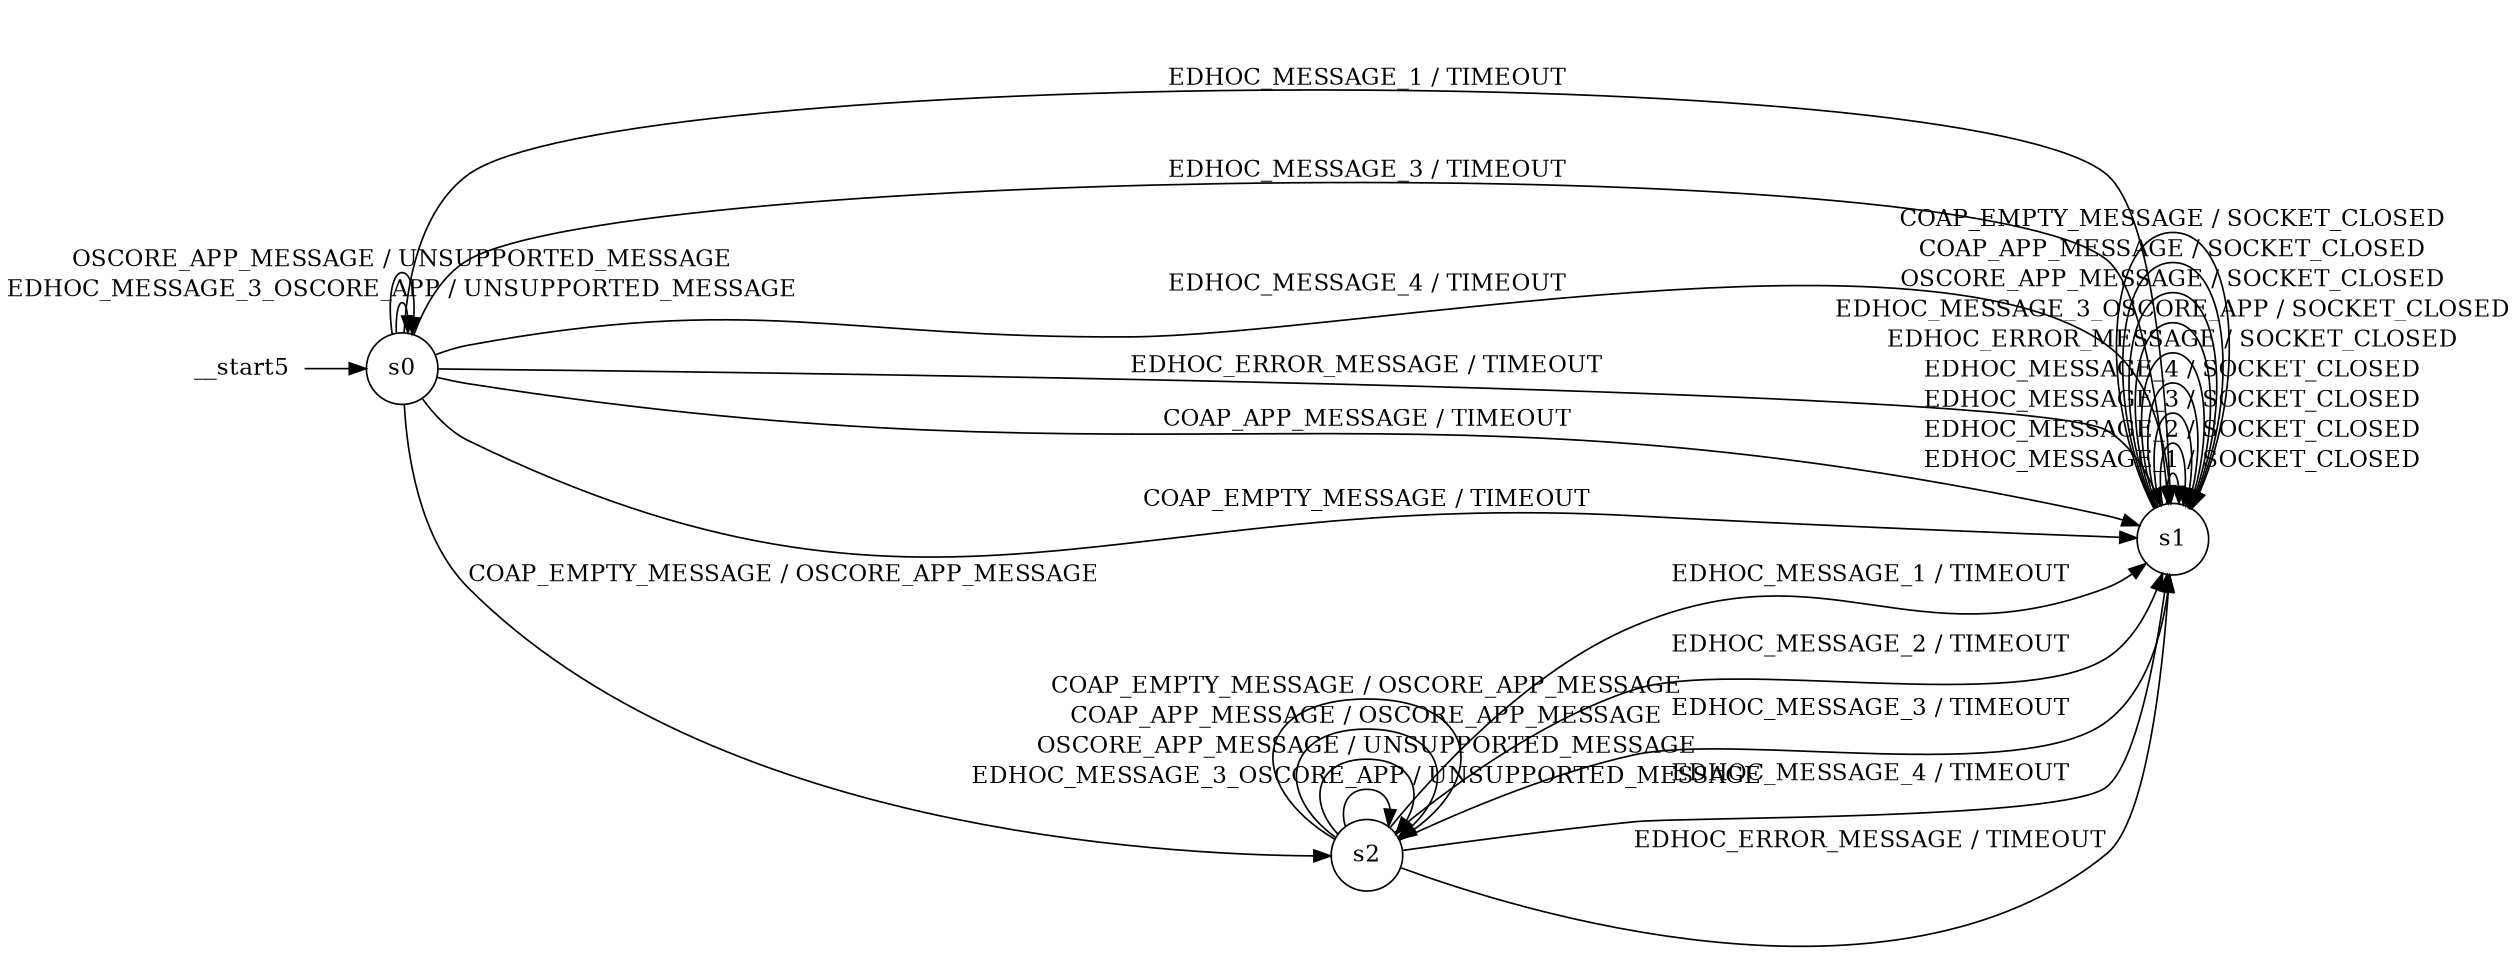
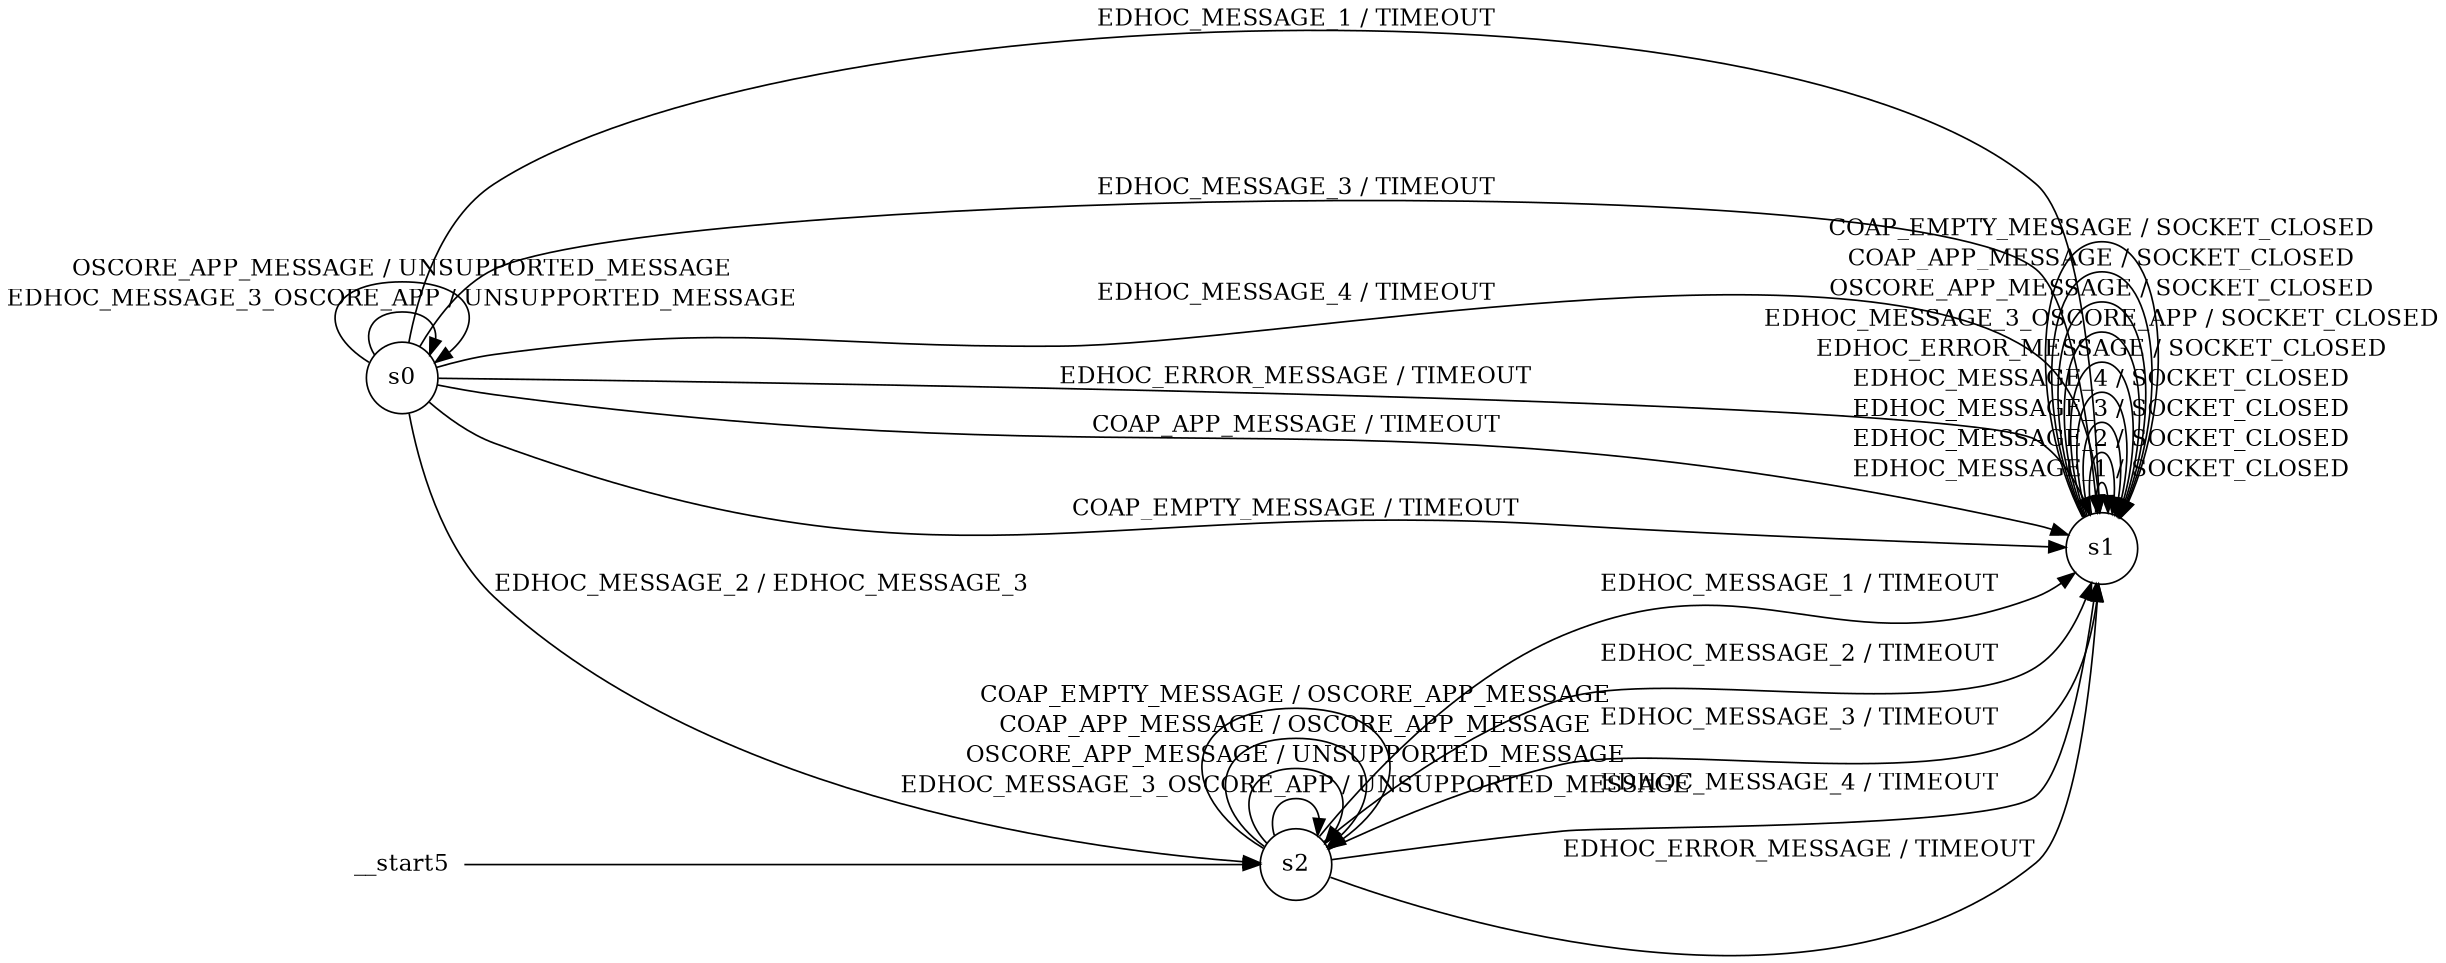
(327, 369) -> (854, 865)
(784, 575) -> (762, 584)
